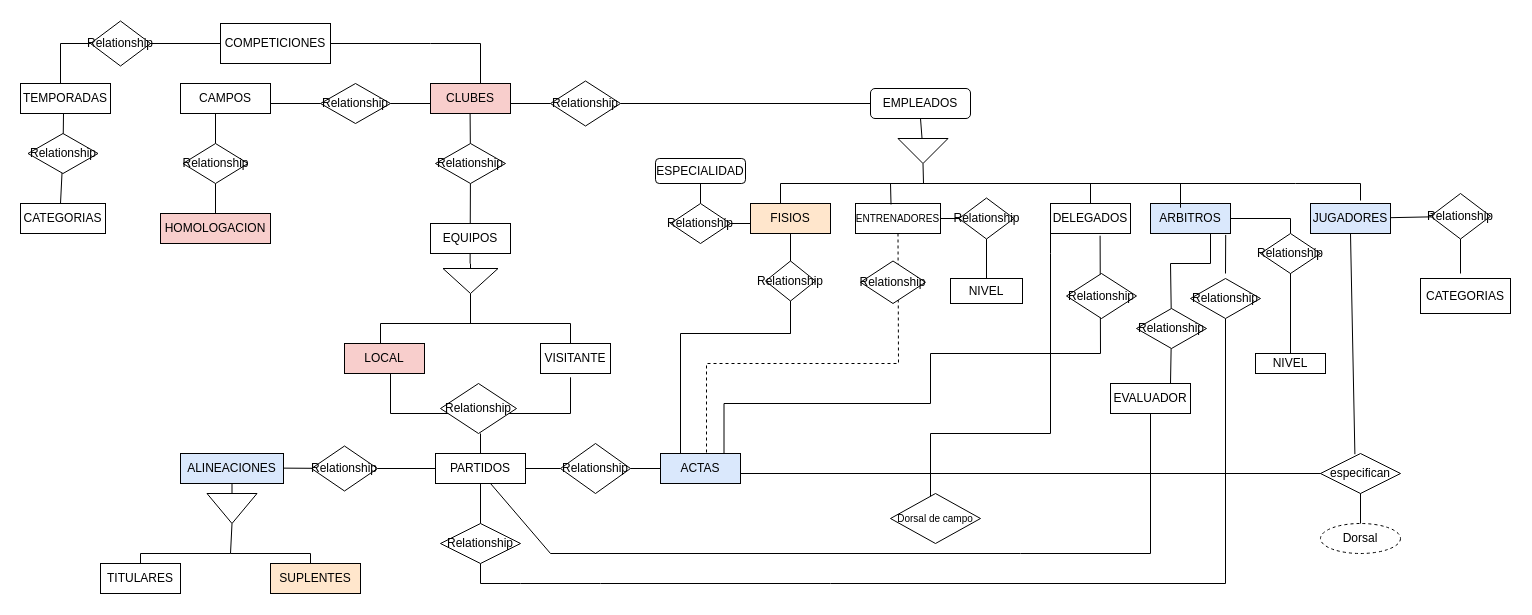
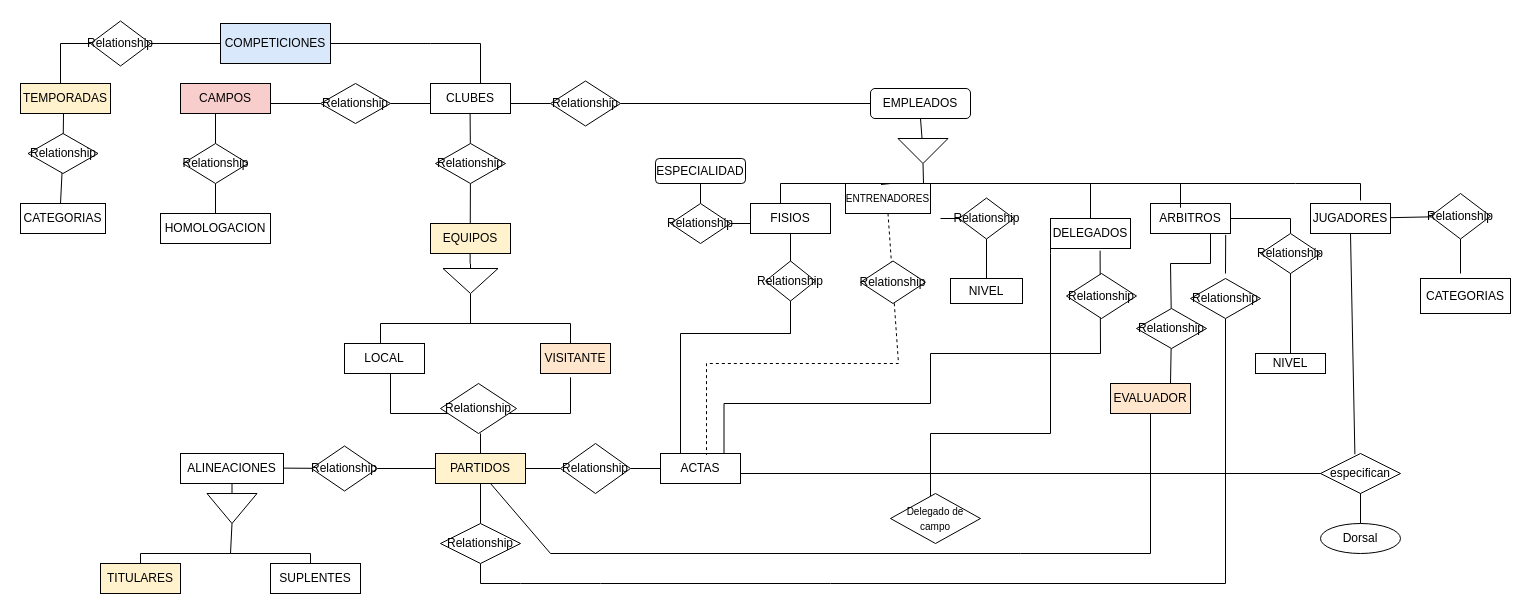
(276, 44) -> (276, 44)
(66, 99) -> (66, 99)
(226, 99) -> (226, 99)
(471, 99) -> (471, 99)
(791, 219) -> (791, 219)
(898, 219) -> (888, 199)
(1091, 219) -> (1091, 234)
(1191, 219) -> (1191, 219)
(1351, 219) -> (1351, 219)
(216, 229) -> (216, 229)
(471, 239) -> (471, 239)
(385, 359) -> (385, 359)
(576, 359) -> (576, 359)
(1151, 399) -> (1151, 399)
(232, 469) -> (232, 469)
(481, 469) -> (481, 469)
(701, 469) -> (701, 469)
(936, 519) -> (936, 519)
(1361, 539) -> (1361, 539)
(141, 579) -> (141, 579)
(316, 579) -> (316, 579)
